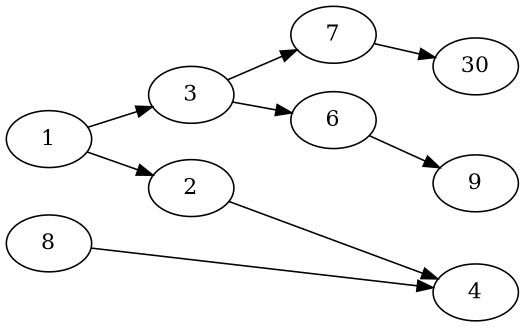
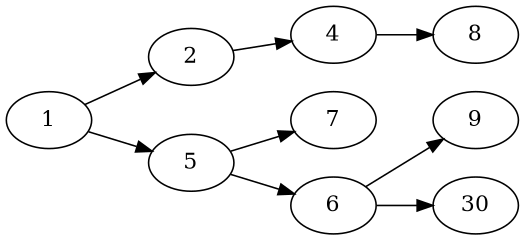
(397, 49) -> (397, 205)
(191, 95) -> (191, 163)
(254, 267) -> (397, 35)
